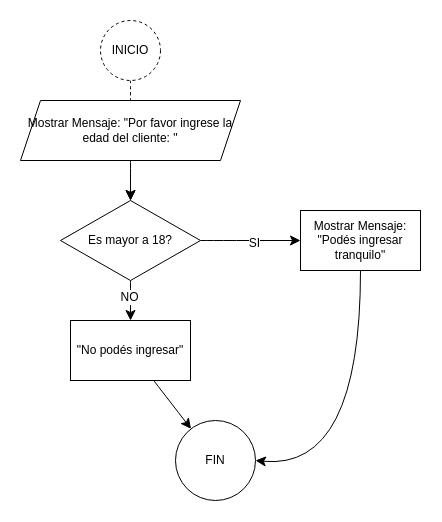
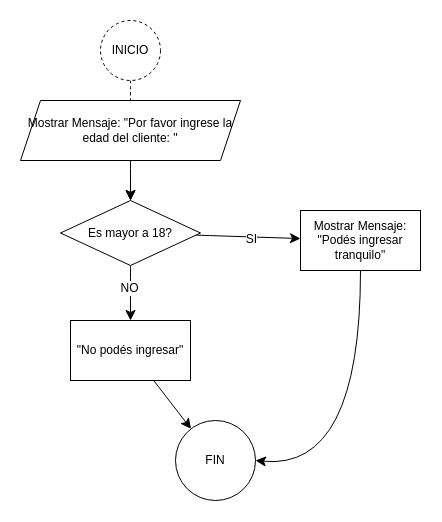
(131, 241) -> (131, 233)
